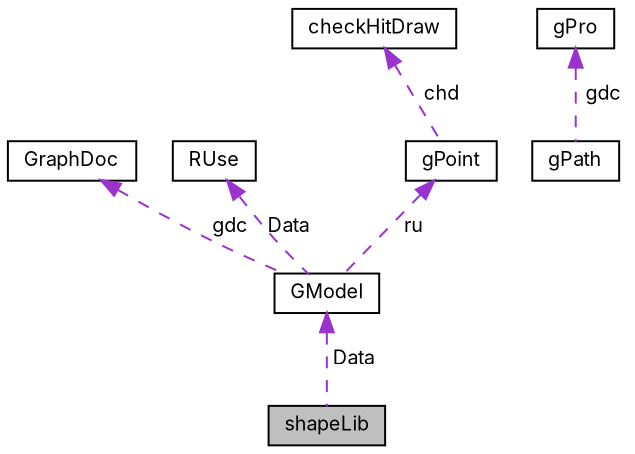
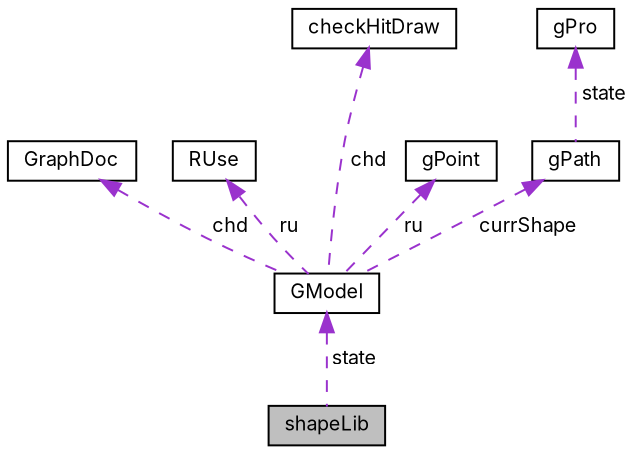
(601, 95) -> (601, 95)
(418, 104) -> (340, 169)
(228, 227) -> (228, 227)
(286, 227) -> (286, 227)
none -> (443, 232)
(352, 359) -> (352, 359)
